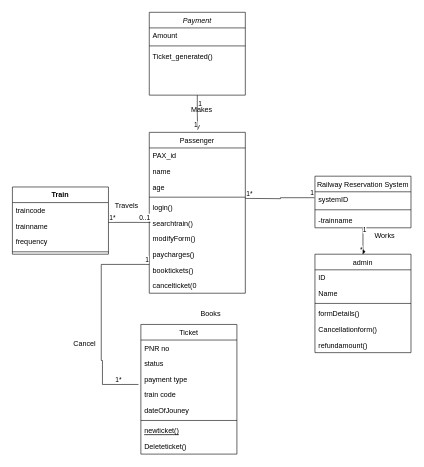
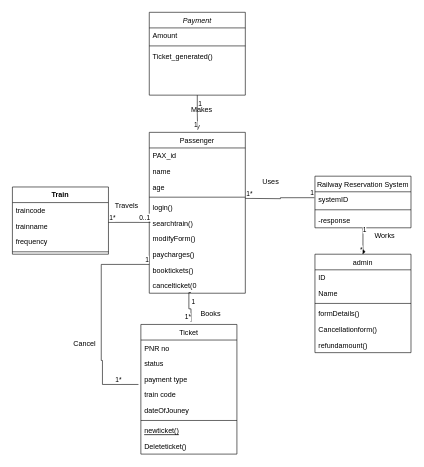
none -> (270, 182)
(337, 220) -> (336, 220)
none -> (189, 307)
